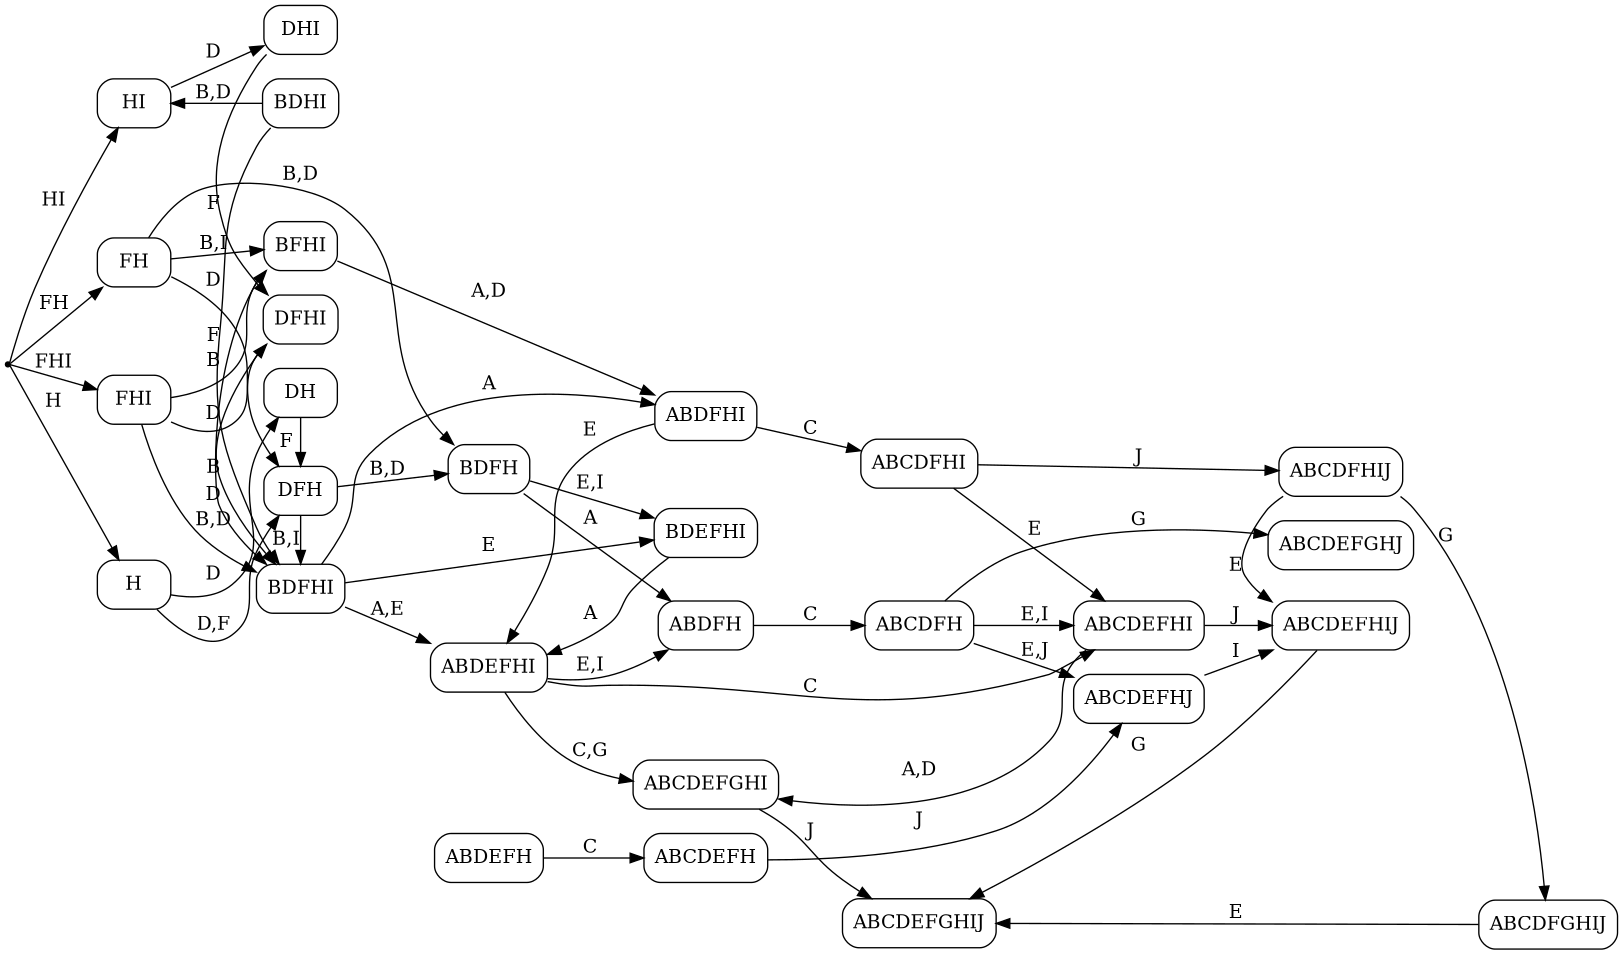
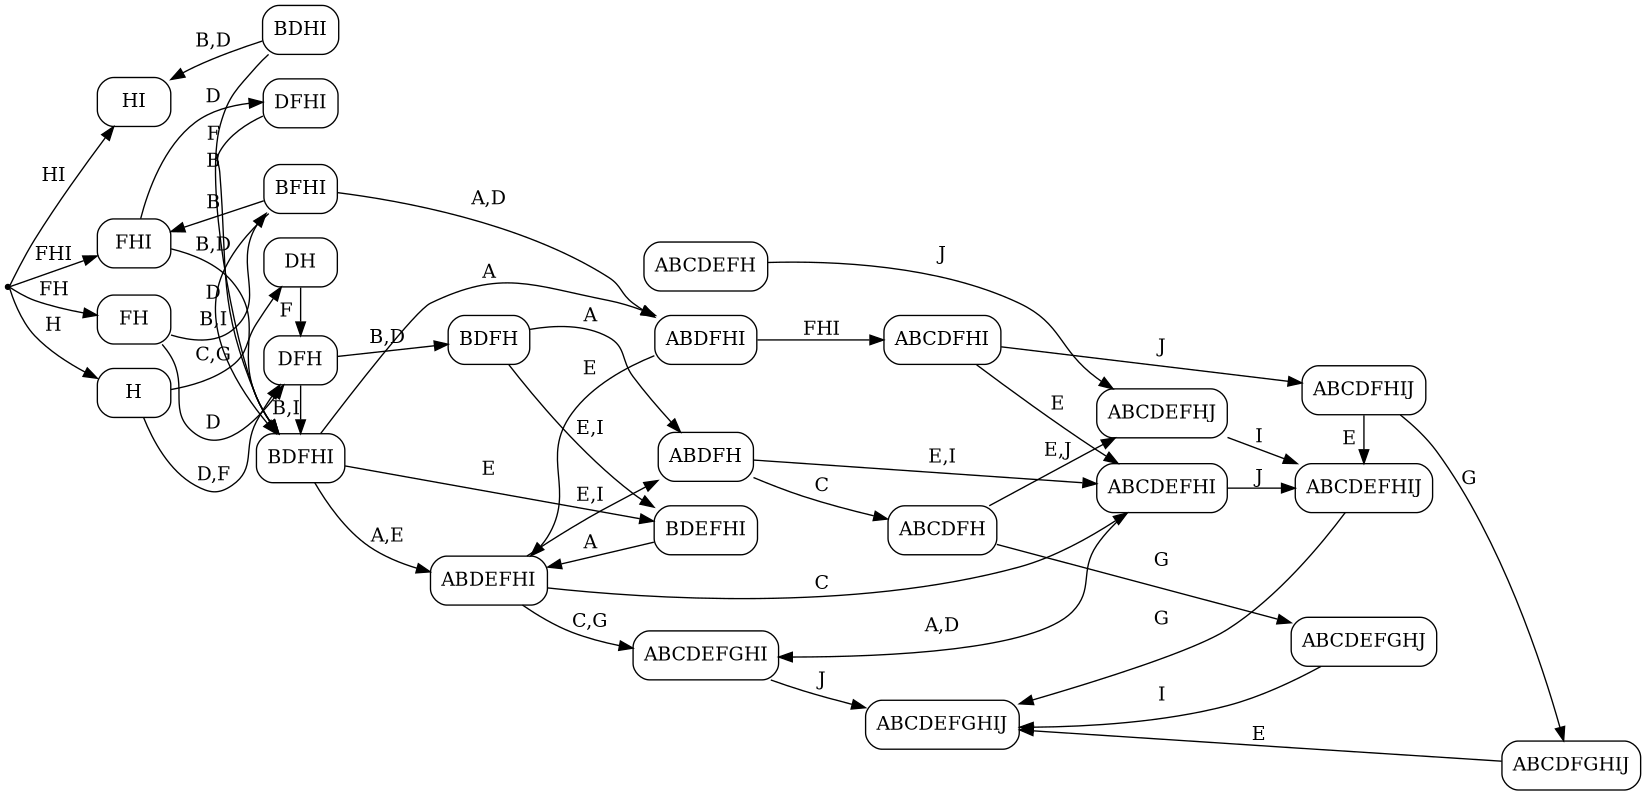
(301, 30) -> none
(356, 220) -> none
(238, 363) -> (232, 211)
(811, 429) -> (822, 330)
(214, 574) -> (214, 356)
(1017, 625) -> (918, 471)
none -> (1181, 715)
(489, 858) -> none
